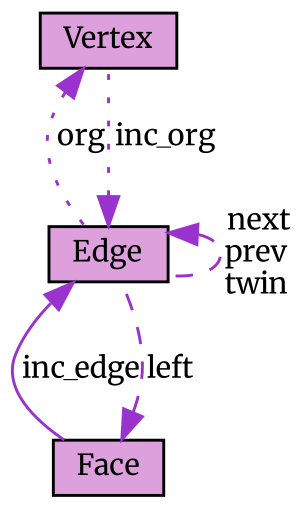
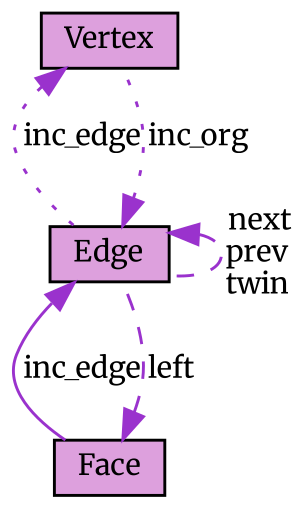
(78, 138) -> (79, 138)
